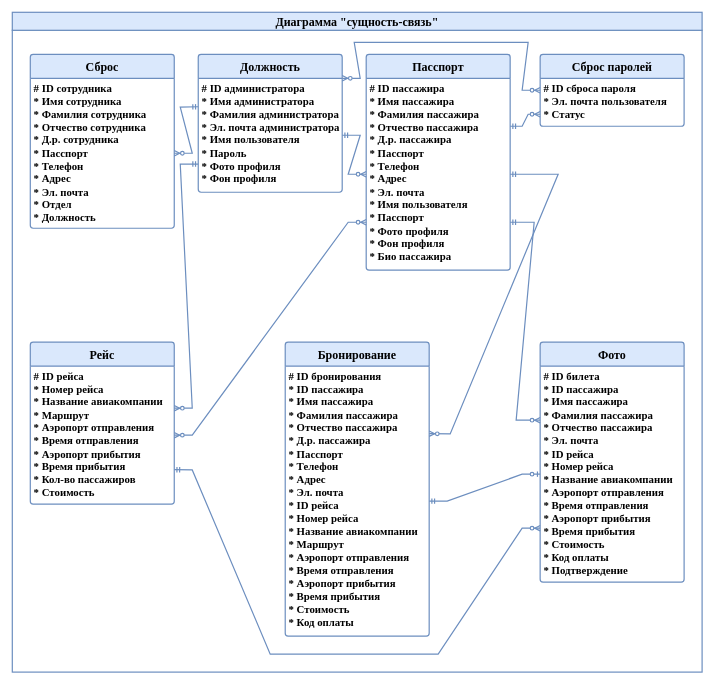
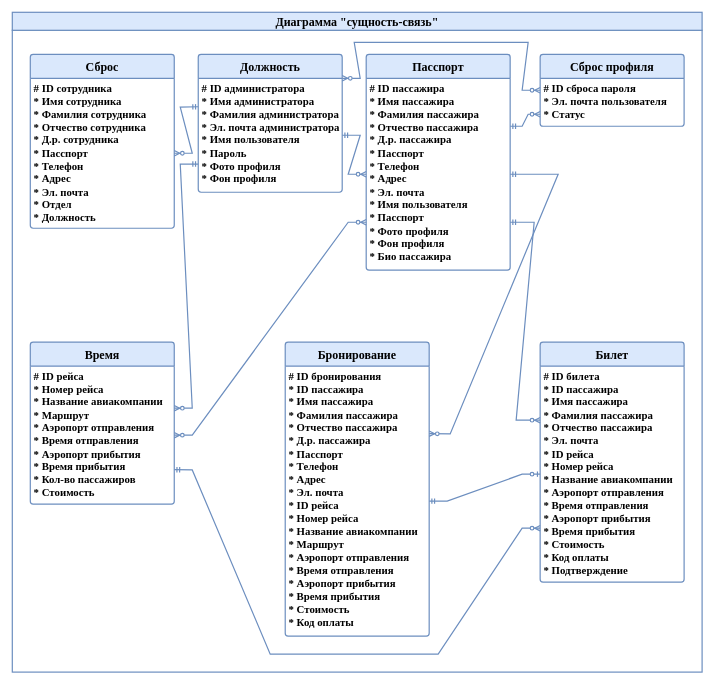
(612, 66) -> (612, 66)
(102, 354) -> (102, 354)
(612, 354) -> (612, 354)
